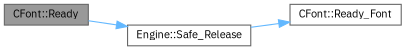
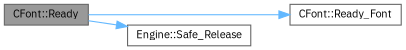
(265, 25) -> (184, 15)
